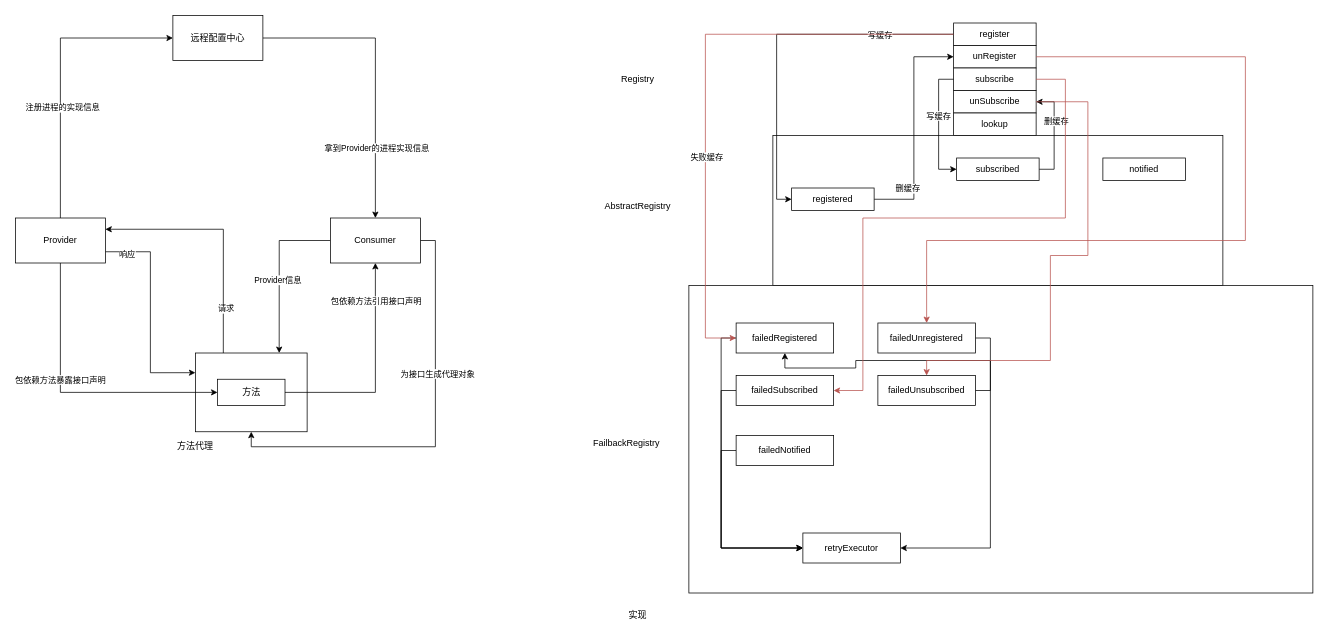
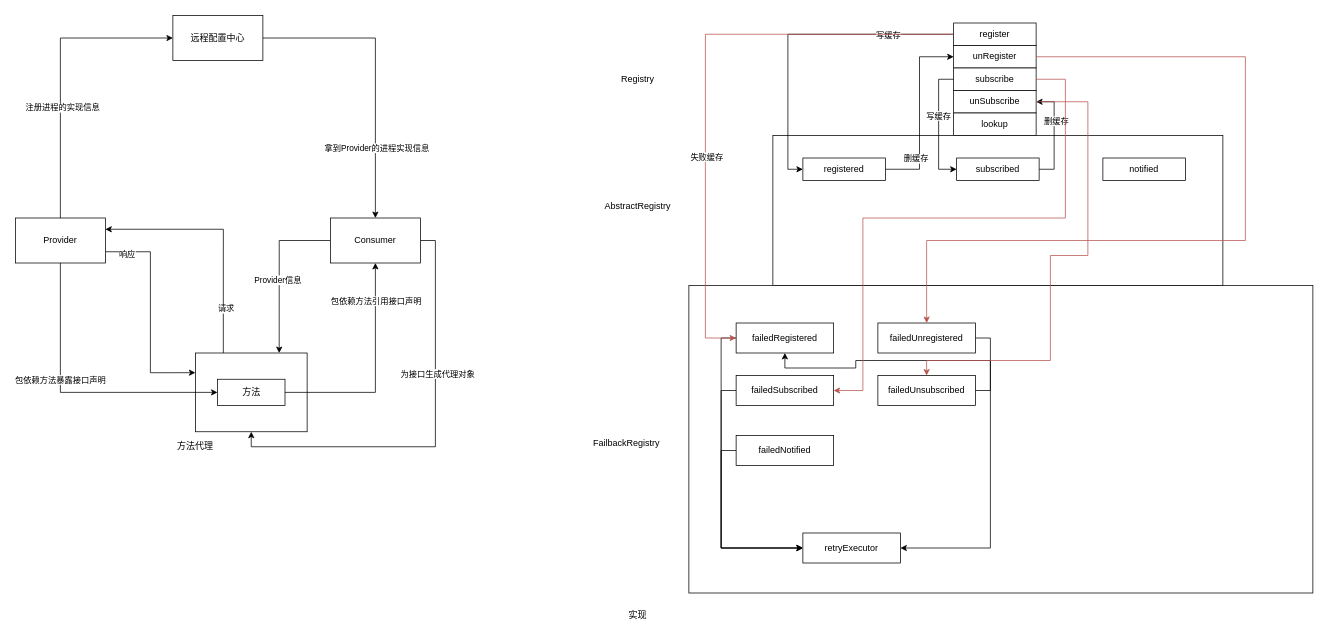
(833, 199) -> (844, 169)
